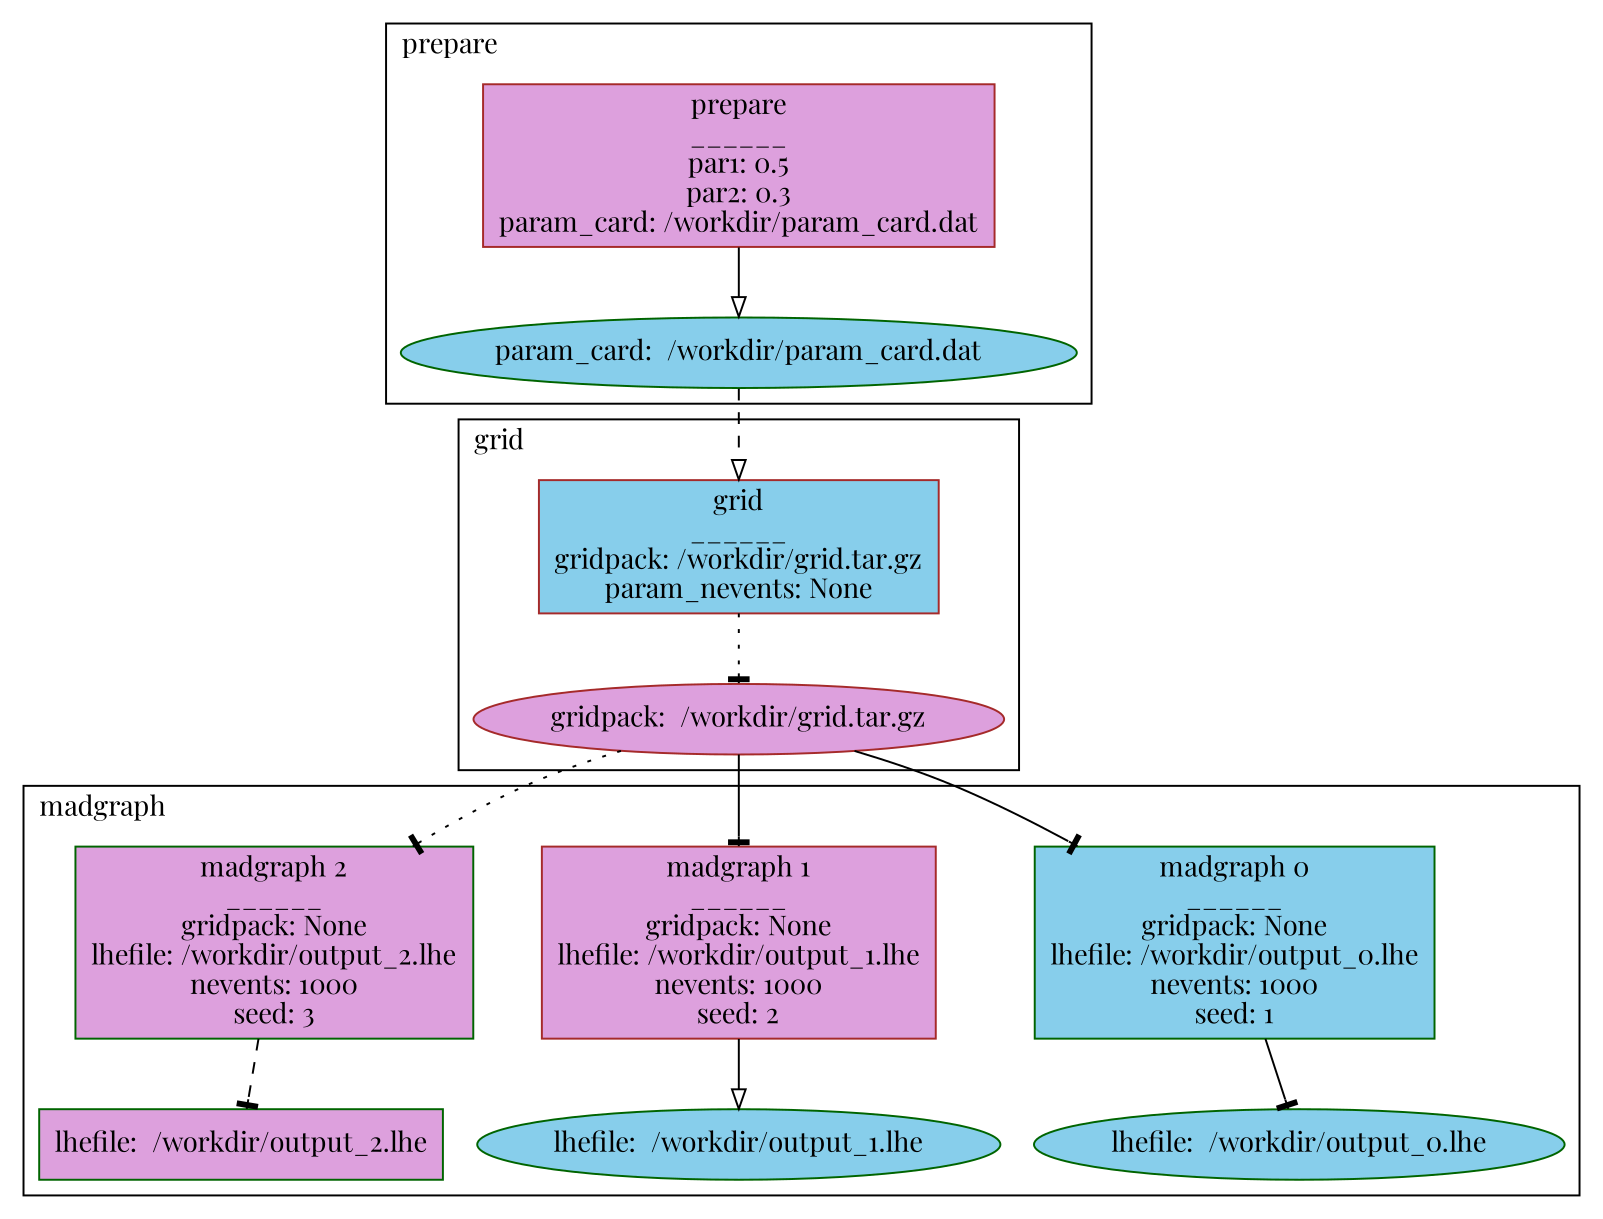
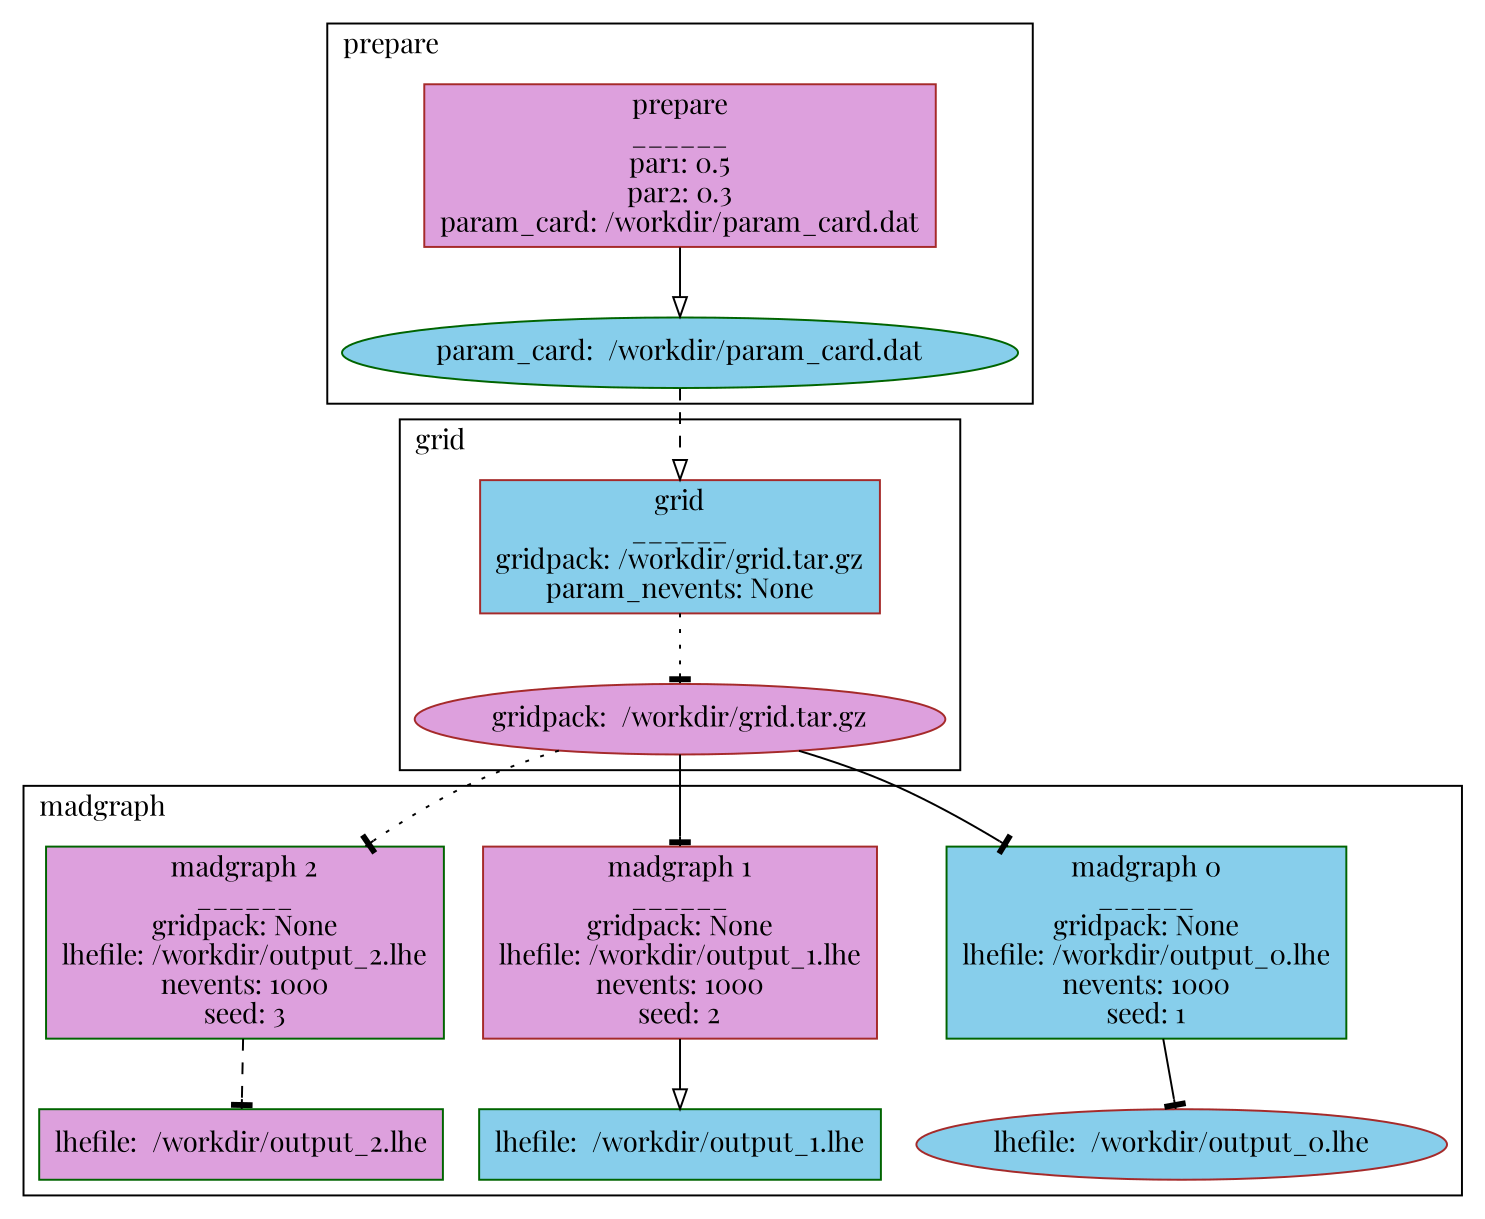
(739, 1144) -> (680, 1144)
(1299, 1144) -> (1182, 1144)
